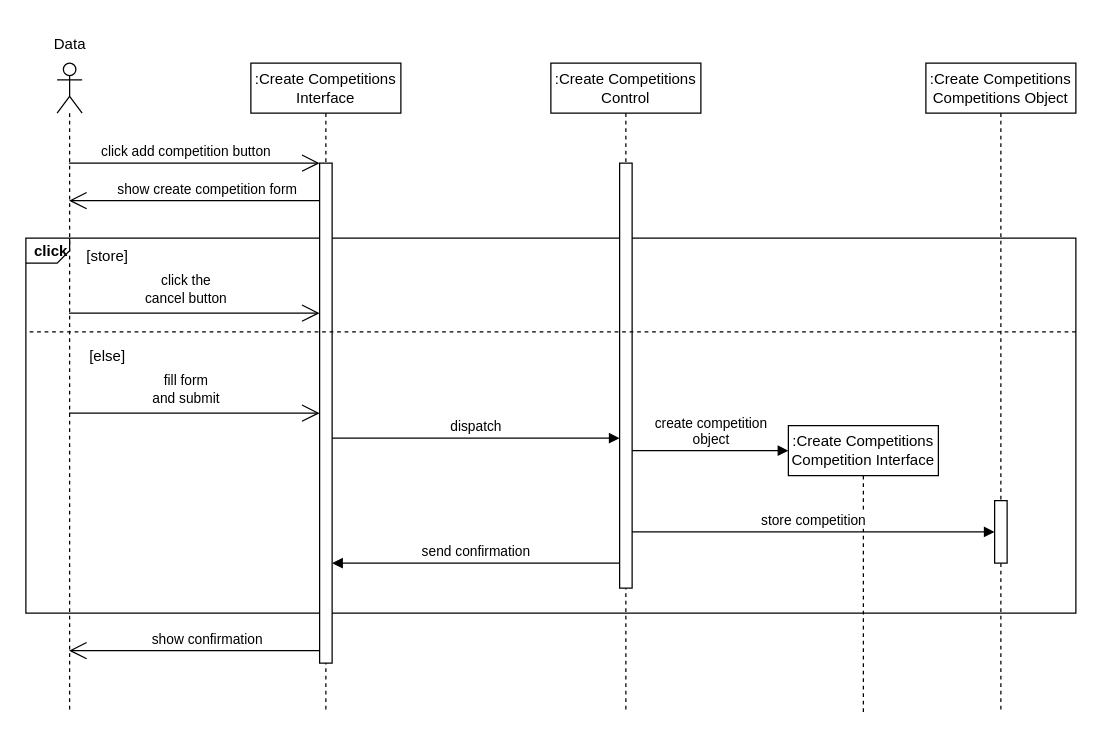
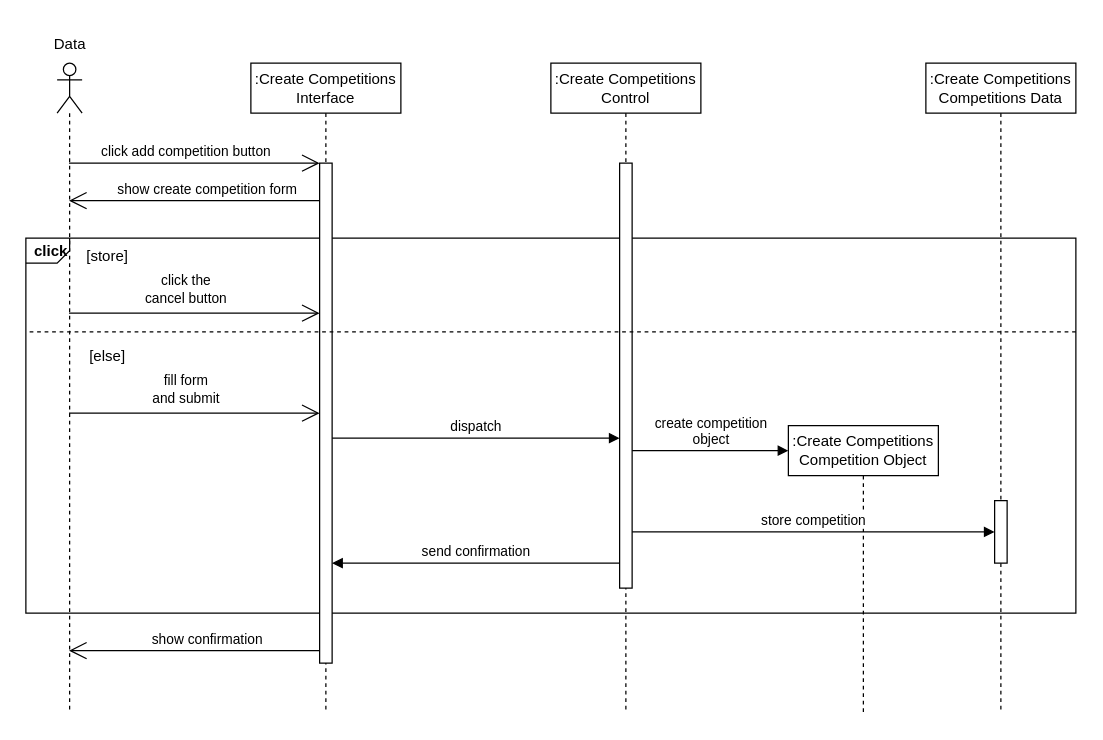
(1001, 88) -> (1001, 88)
(863, 451) -> (863, 451)
